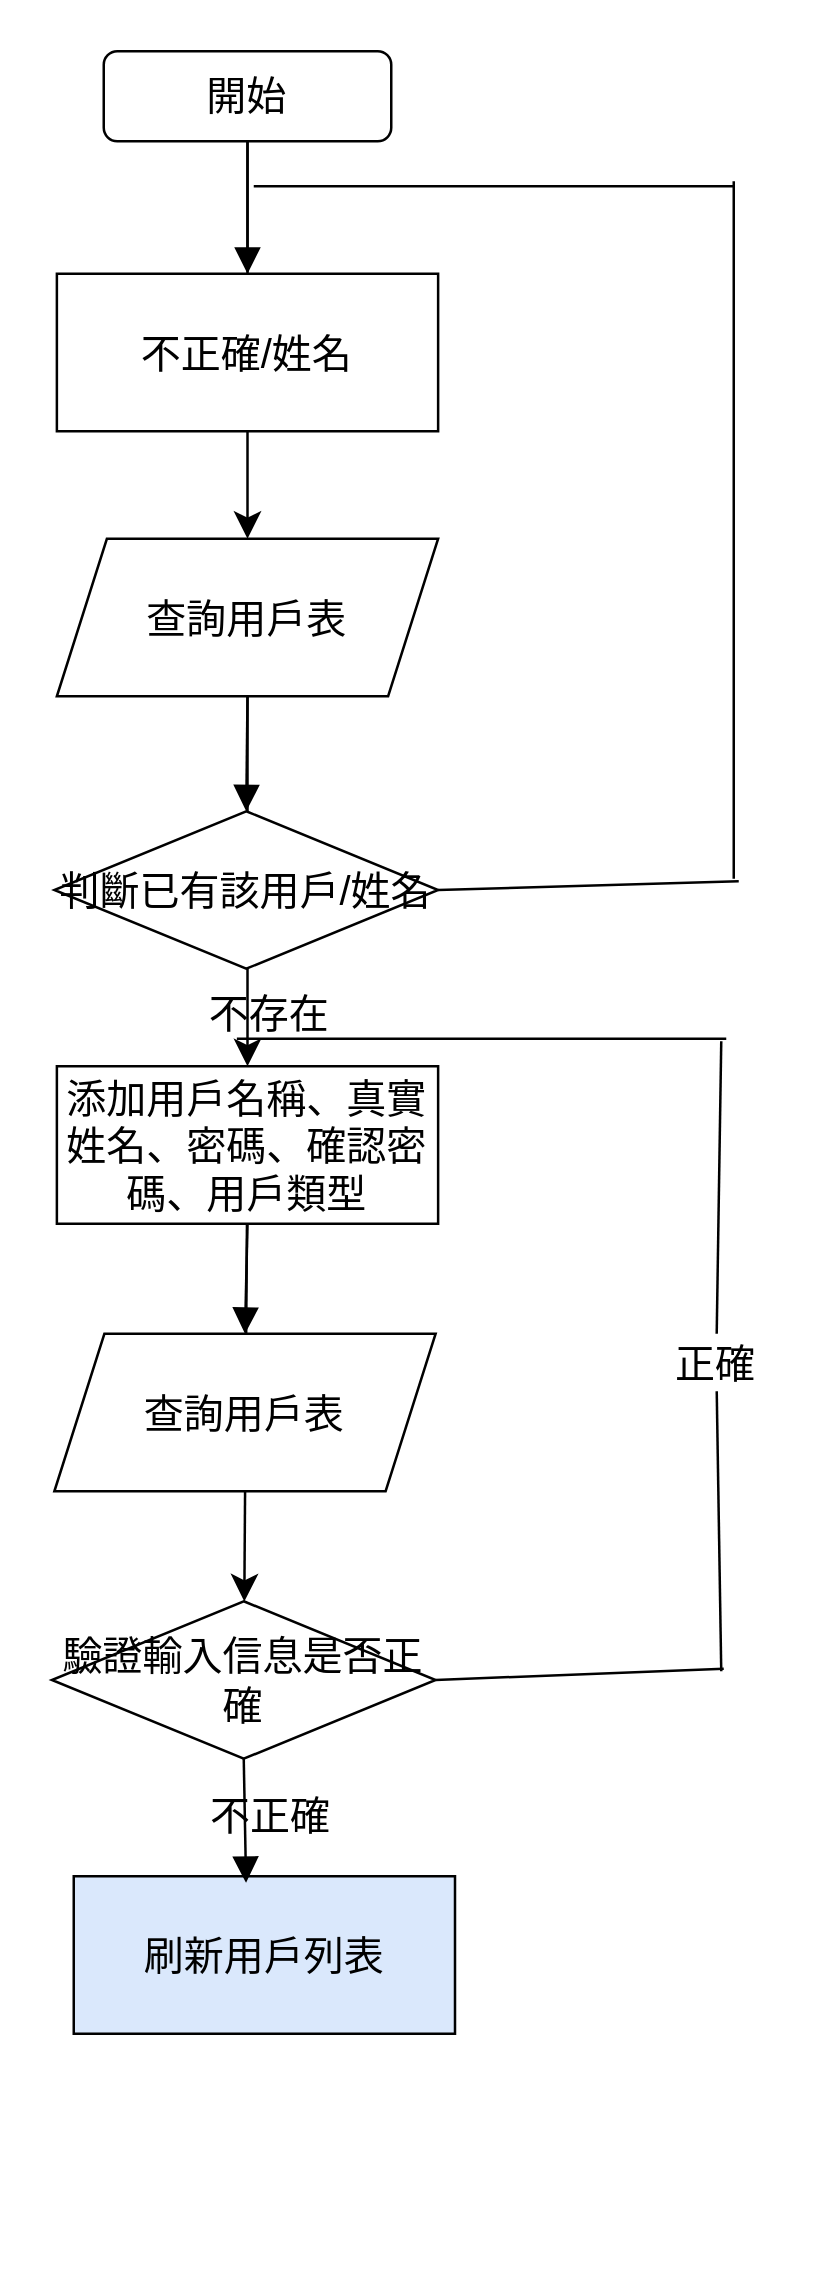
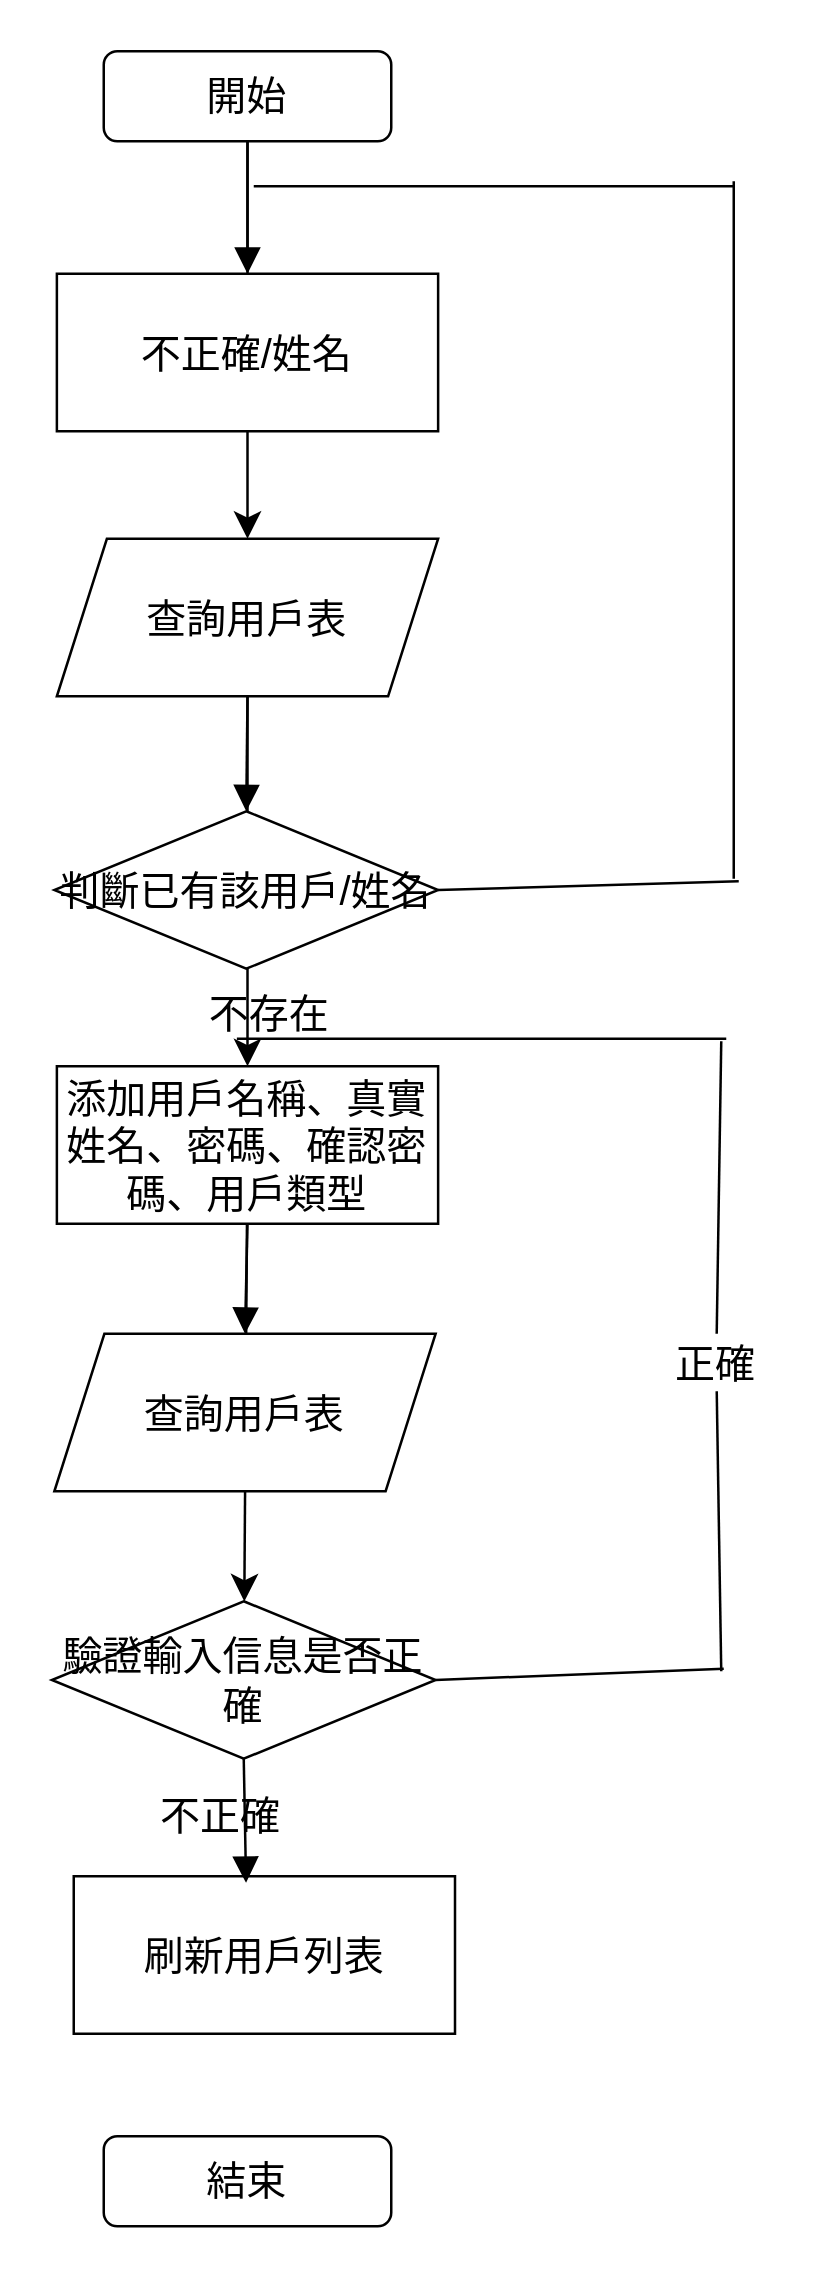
(270, 1816) -> (220, 1816)
(264, 1955) -> (264, 1955)
none -> (248, 2181)
